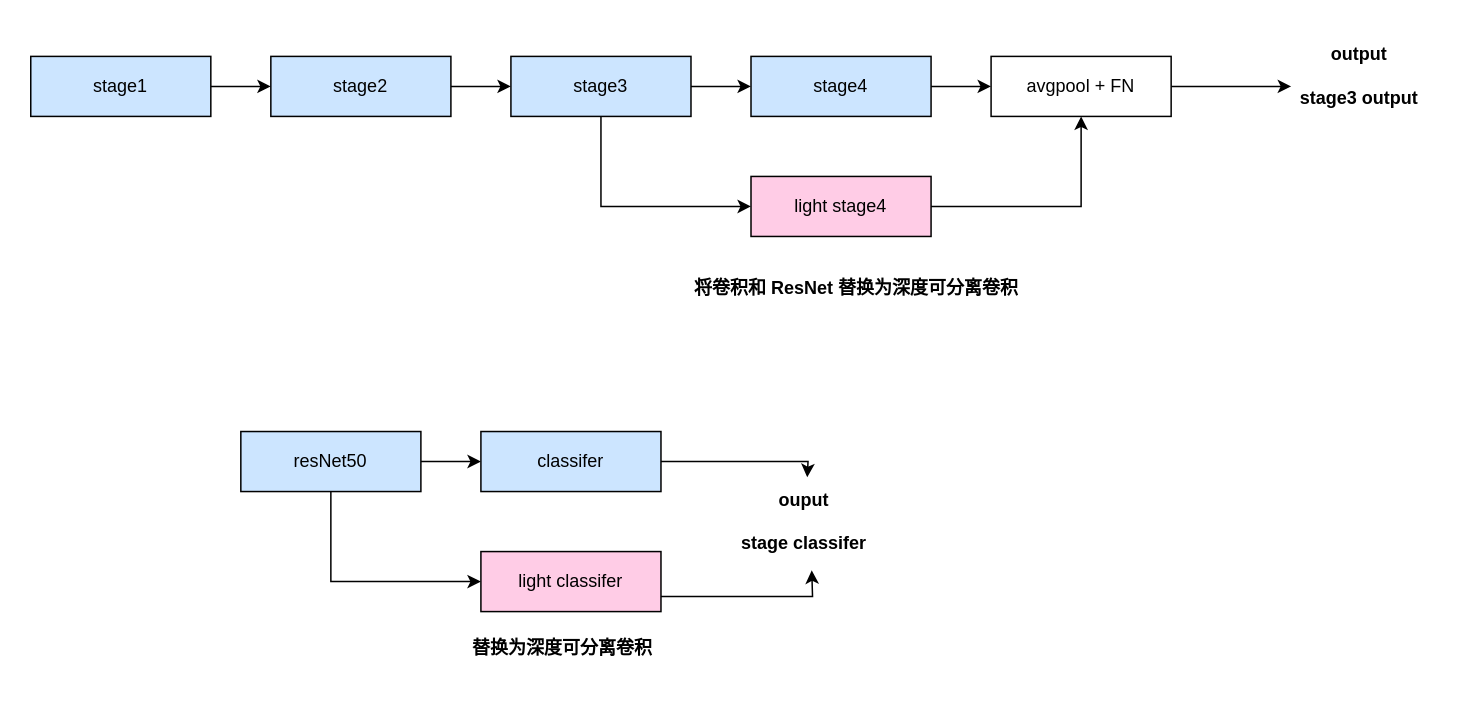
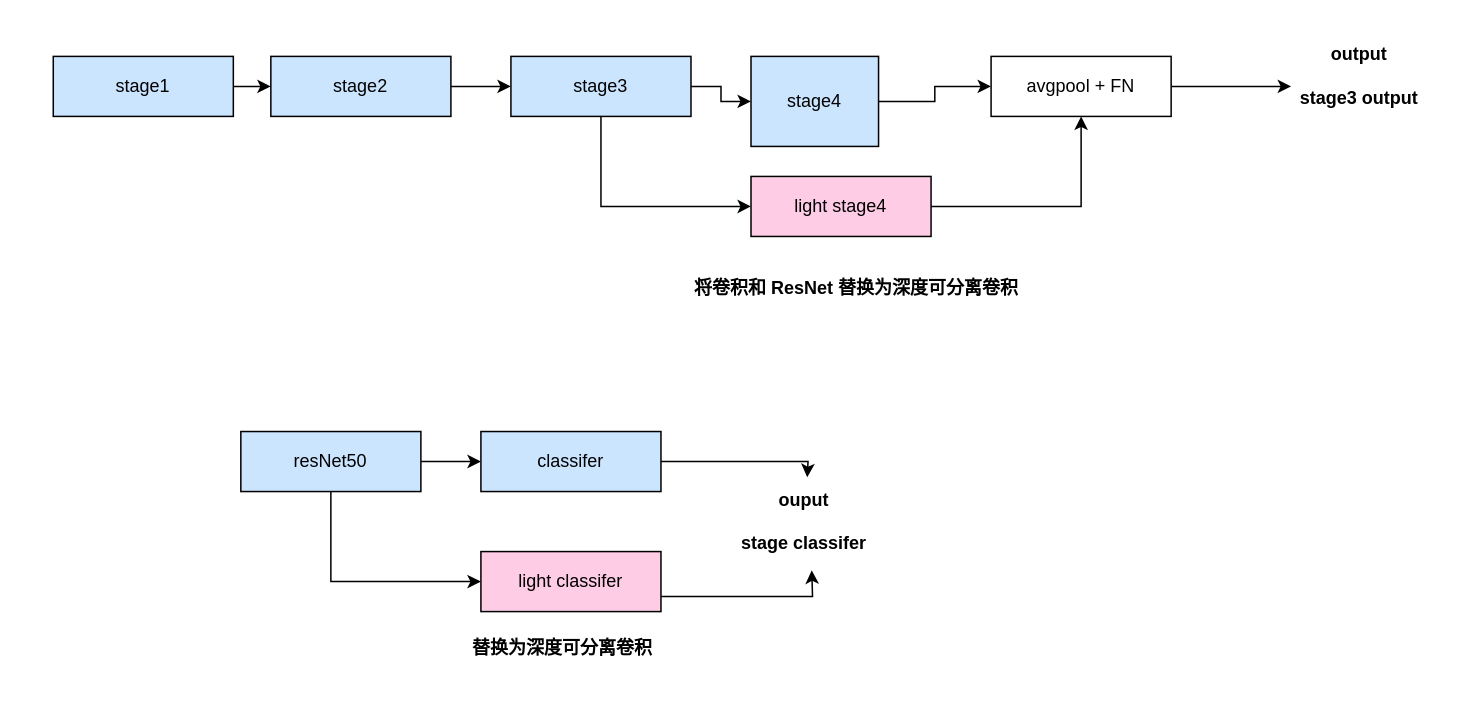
(121, 86) -> (143, 86)
(841, 86) -> (815, 101)
